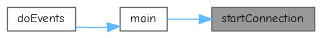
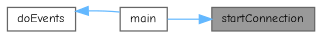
(92, 28) -> (104, 11)
